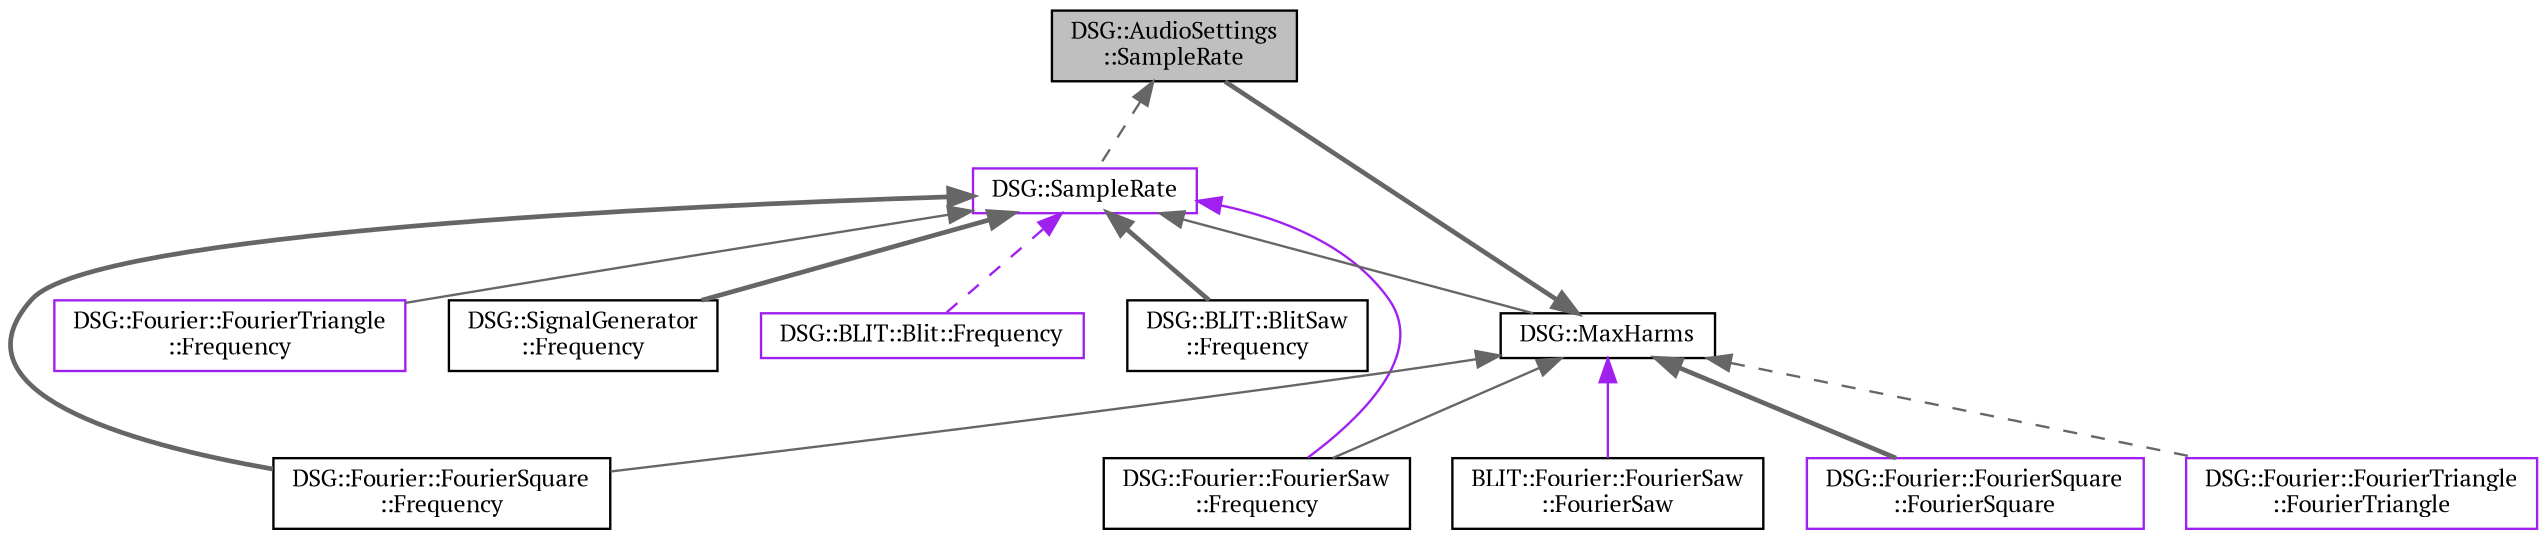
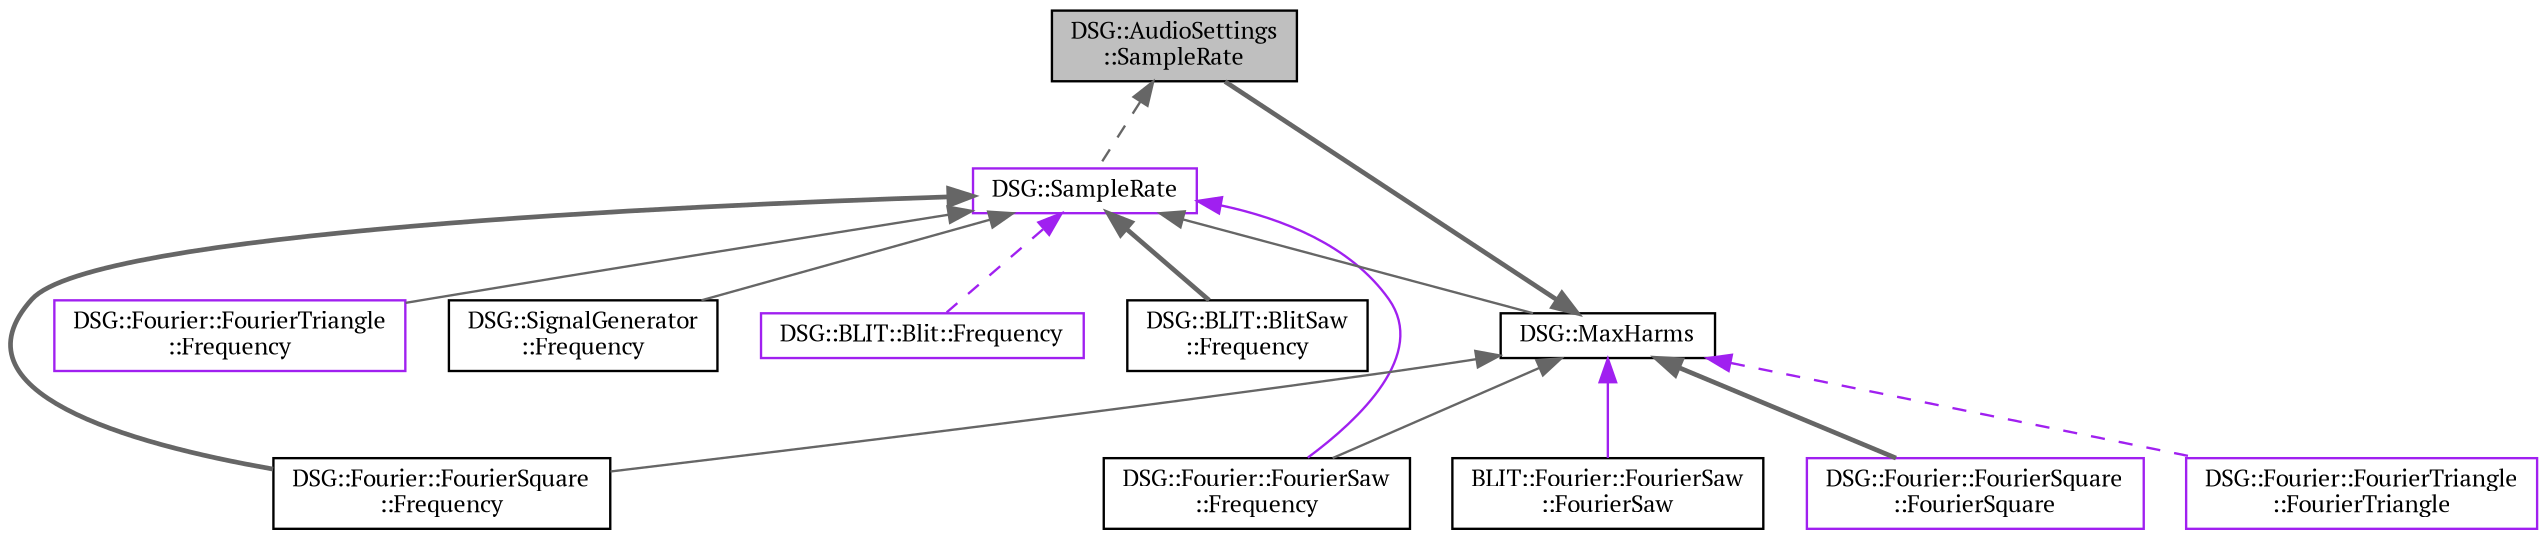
(846, 260) -> (846, 260)
(1965, 411) -> (1965, 411)
